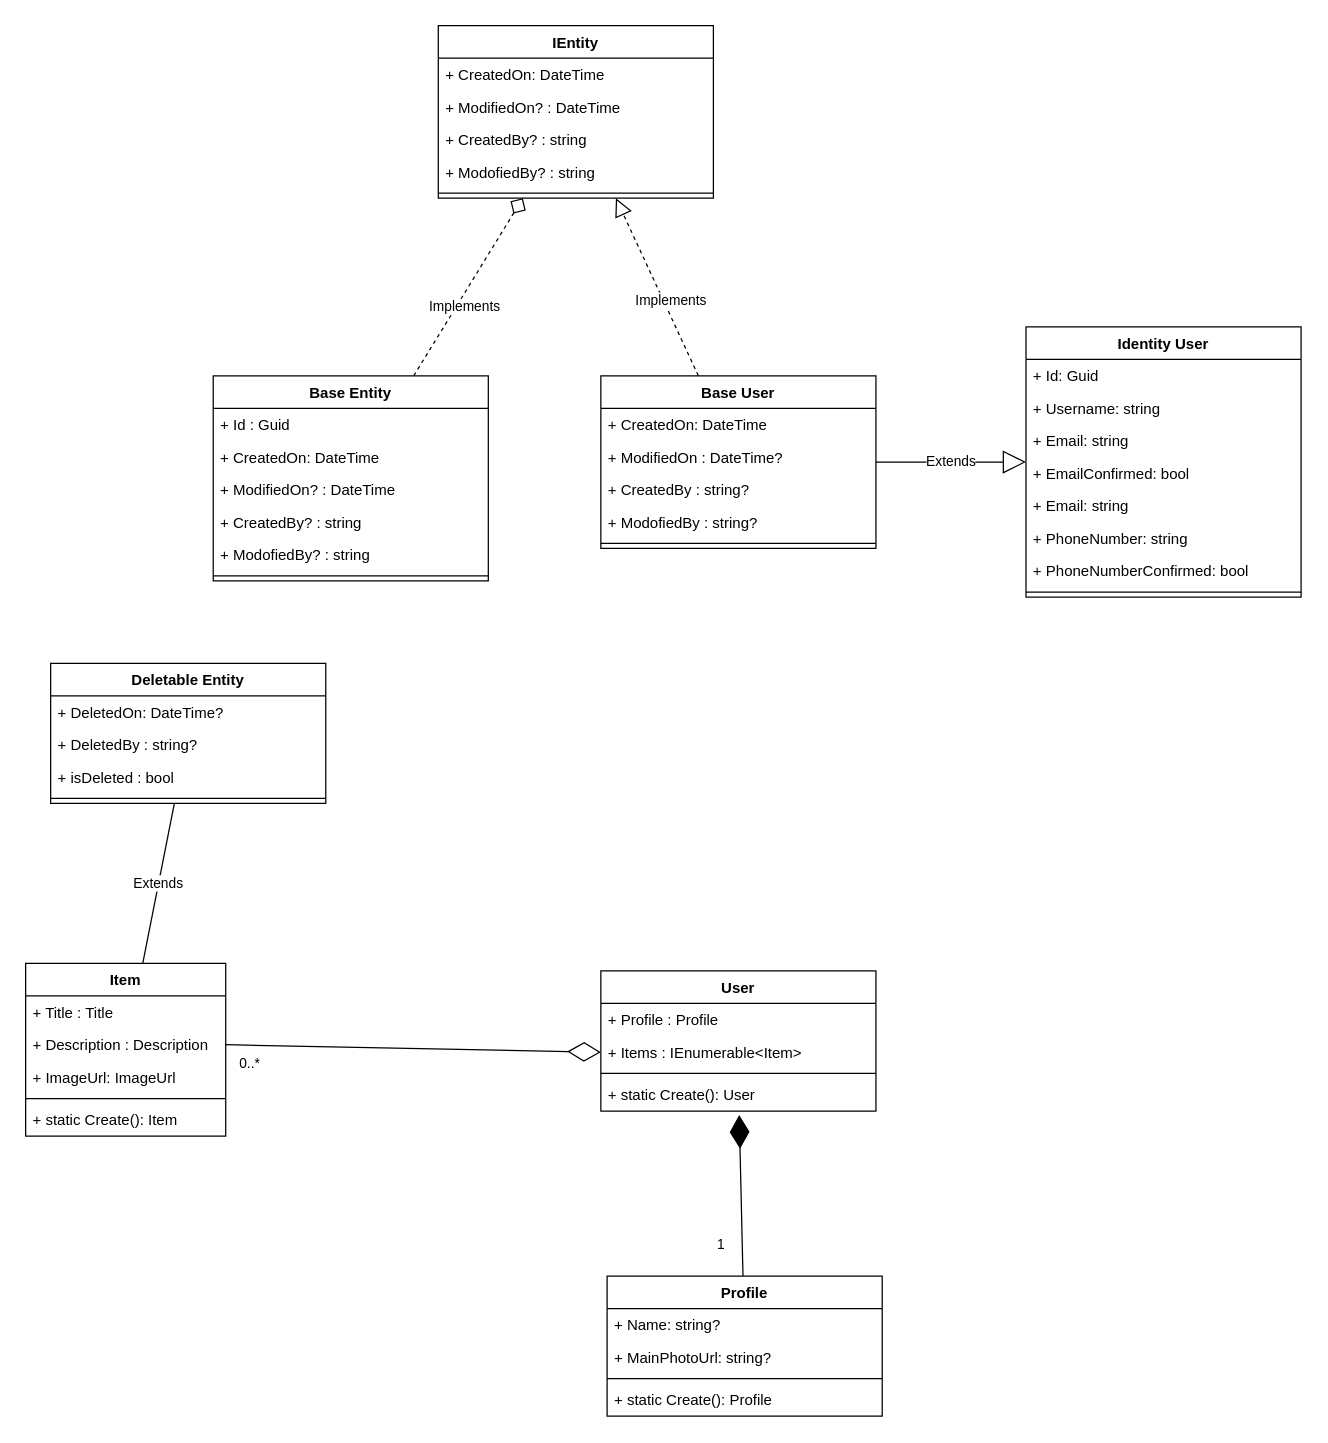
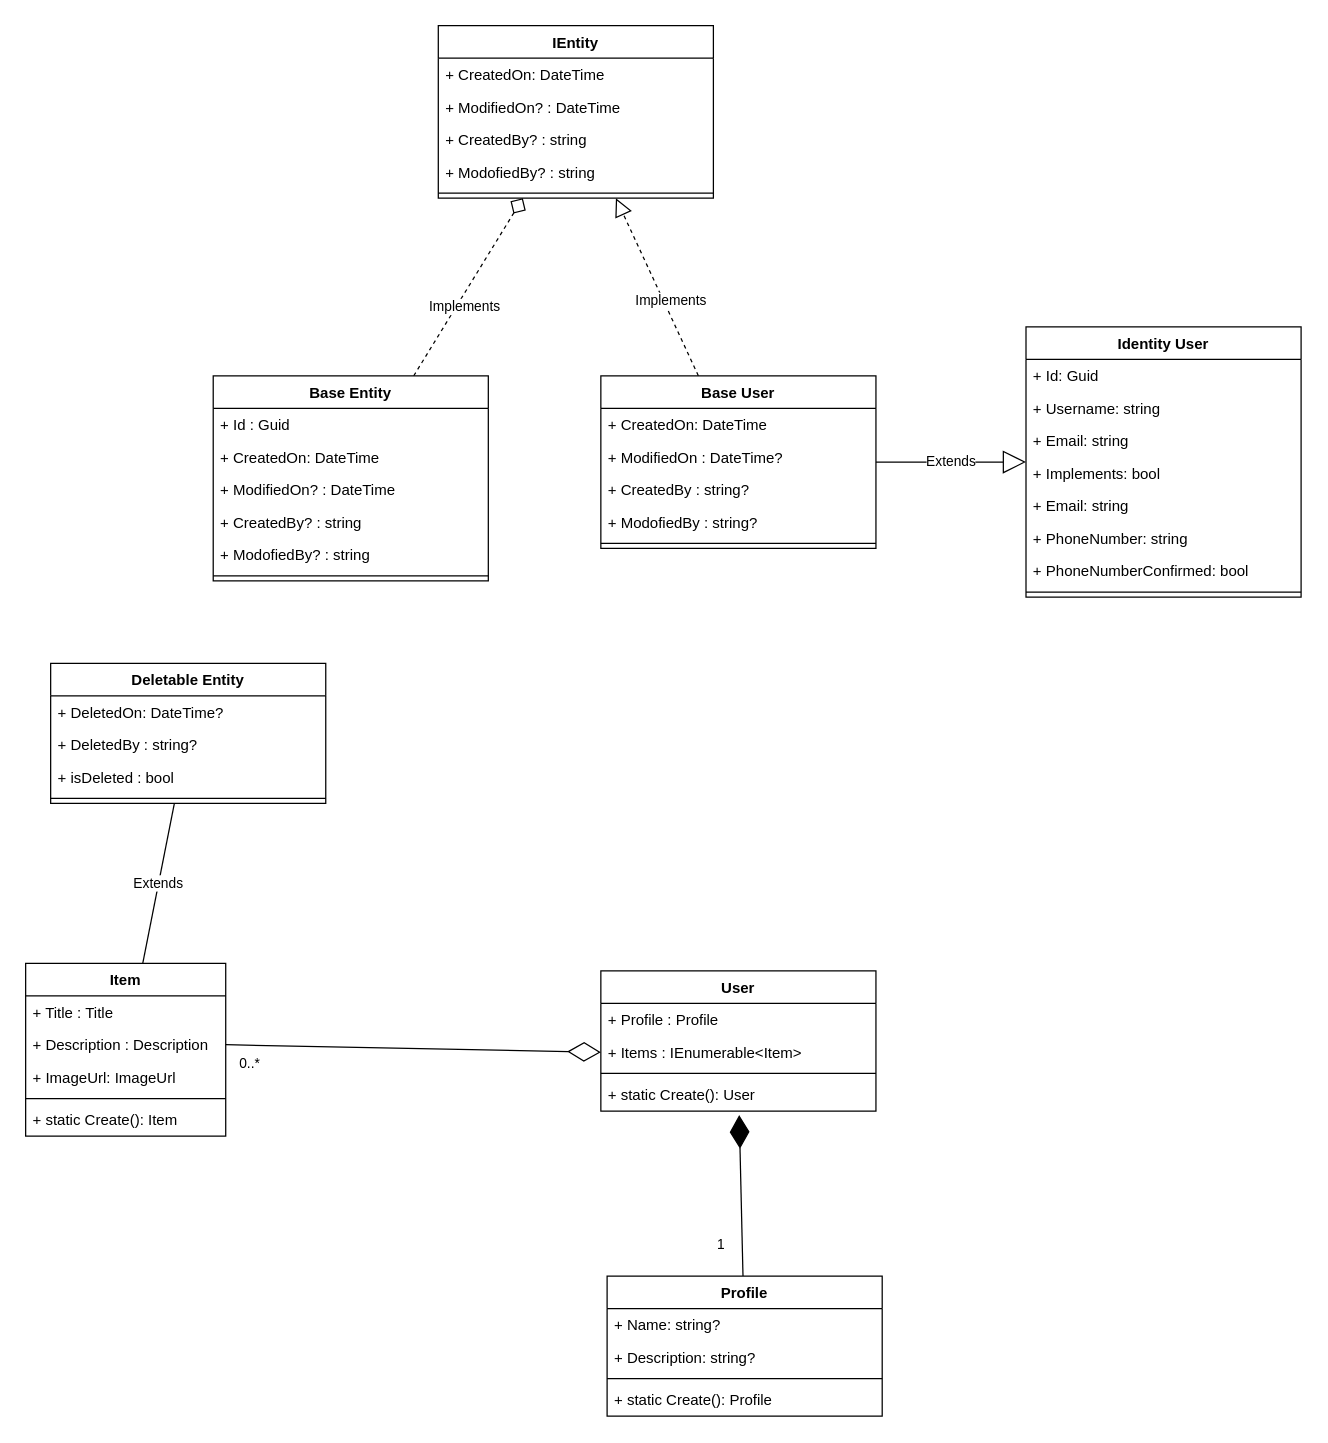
(1111, 474) -> (1098, 474)
(699, 1358) -> (694, 1358)
